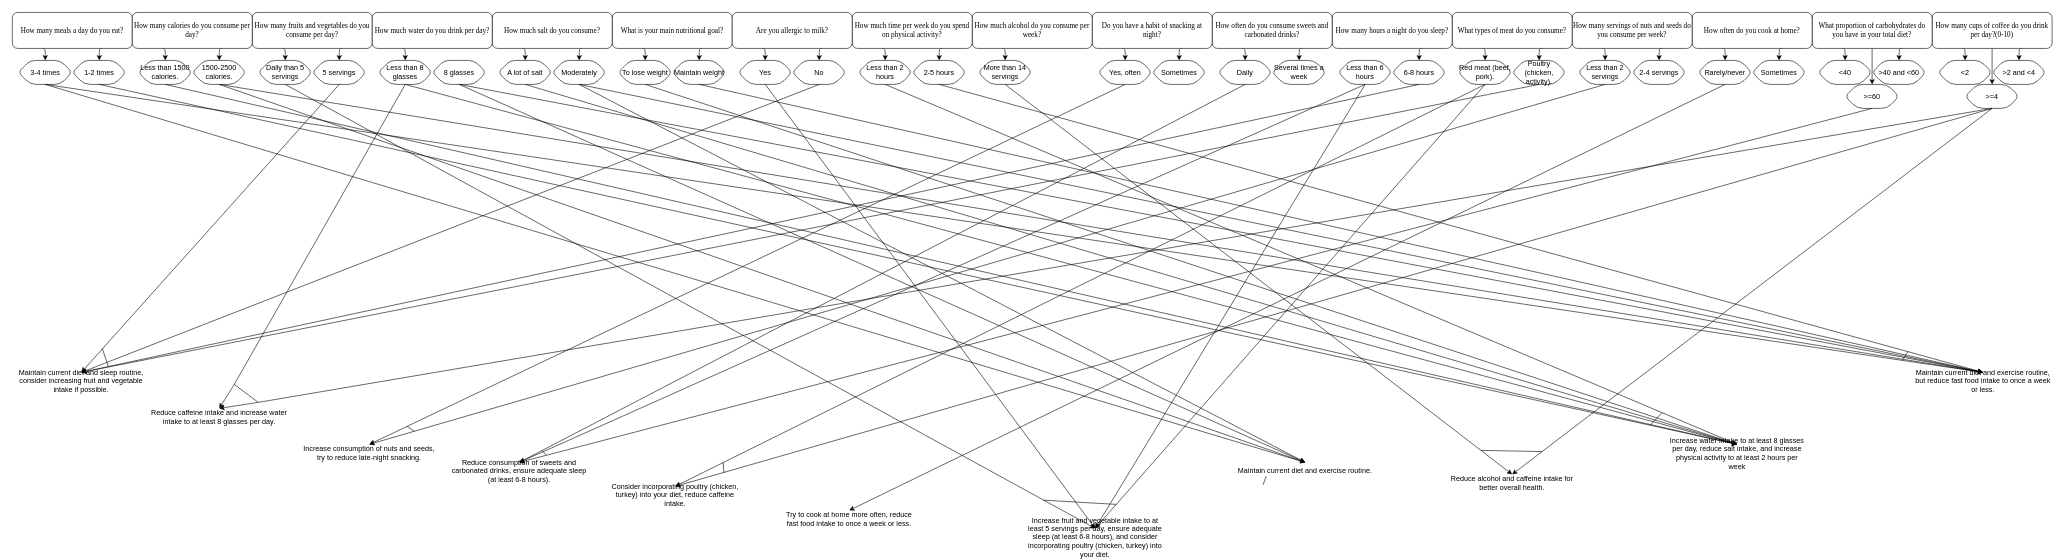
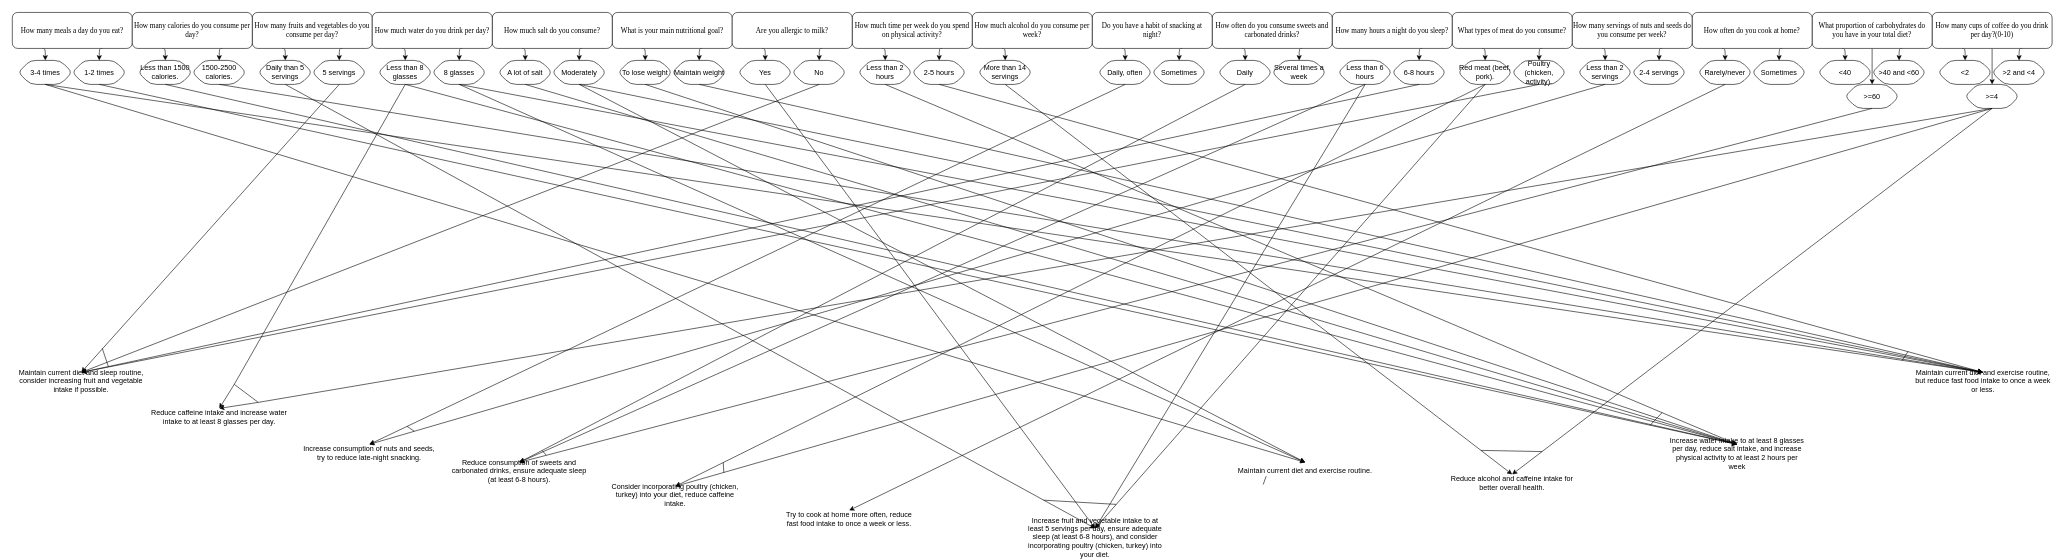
none -> (459, 50)
(1125, 72) -> (1125, 72)
(1068, 380) -> none
